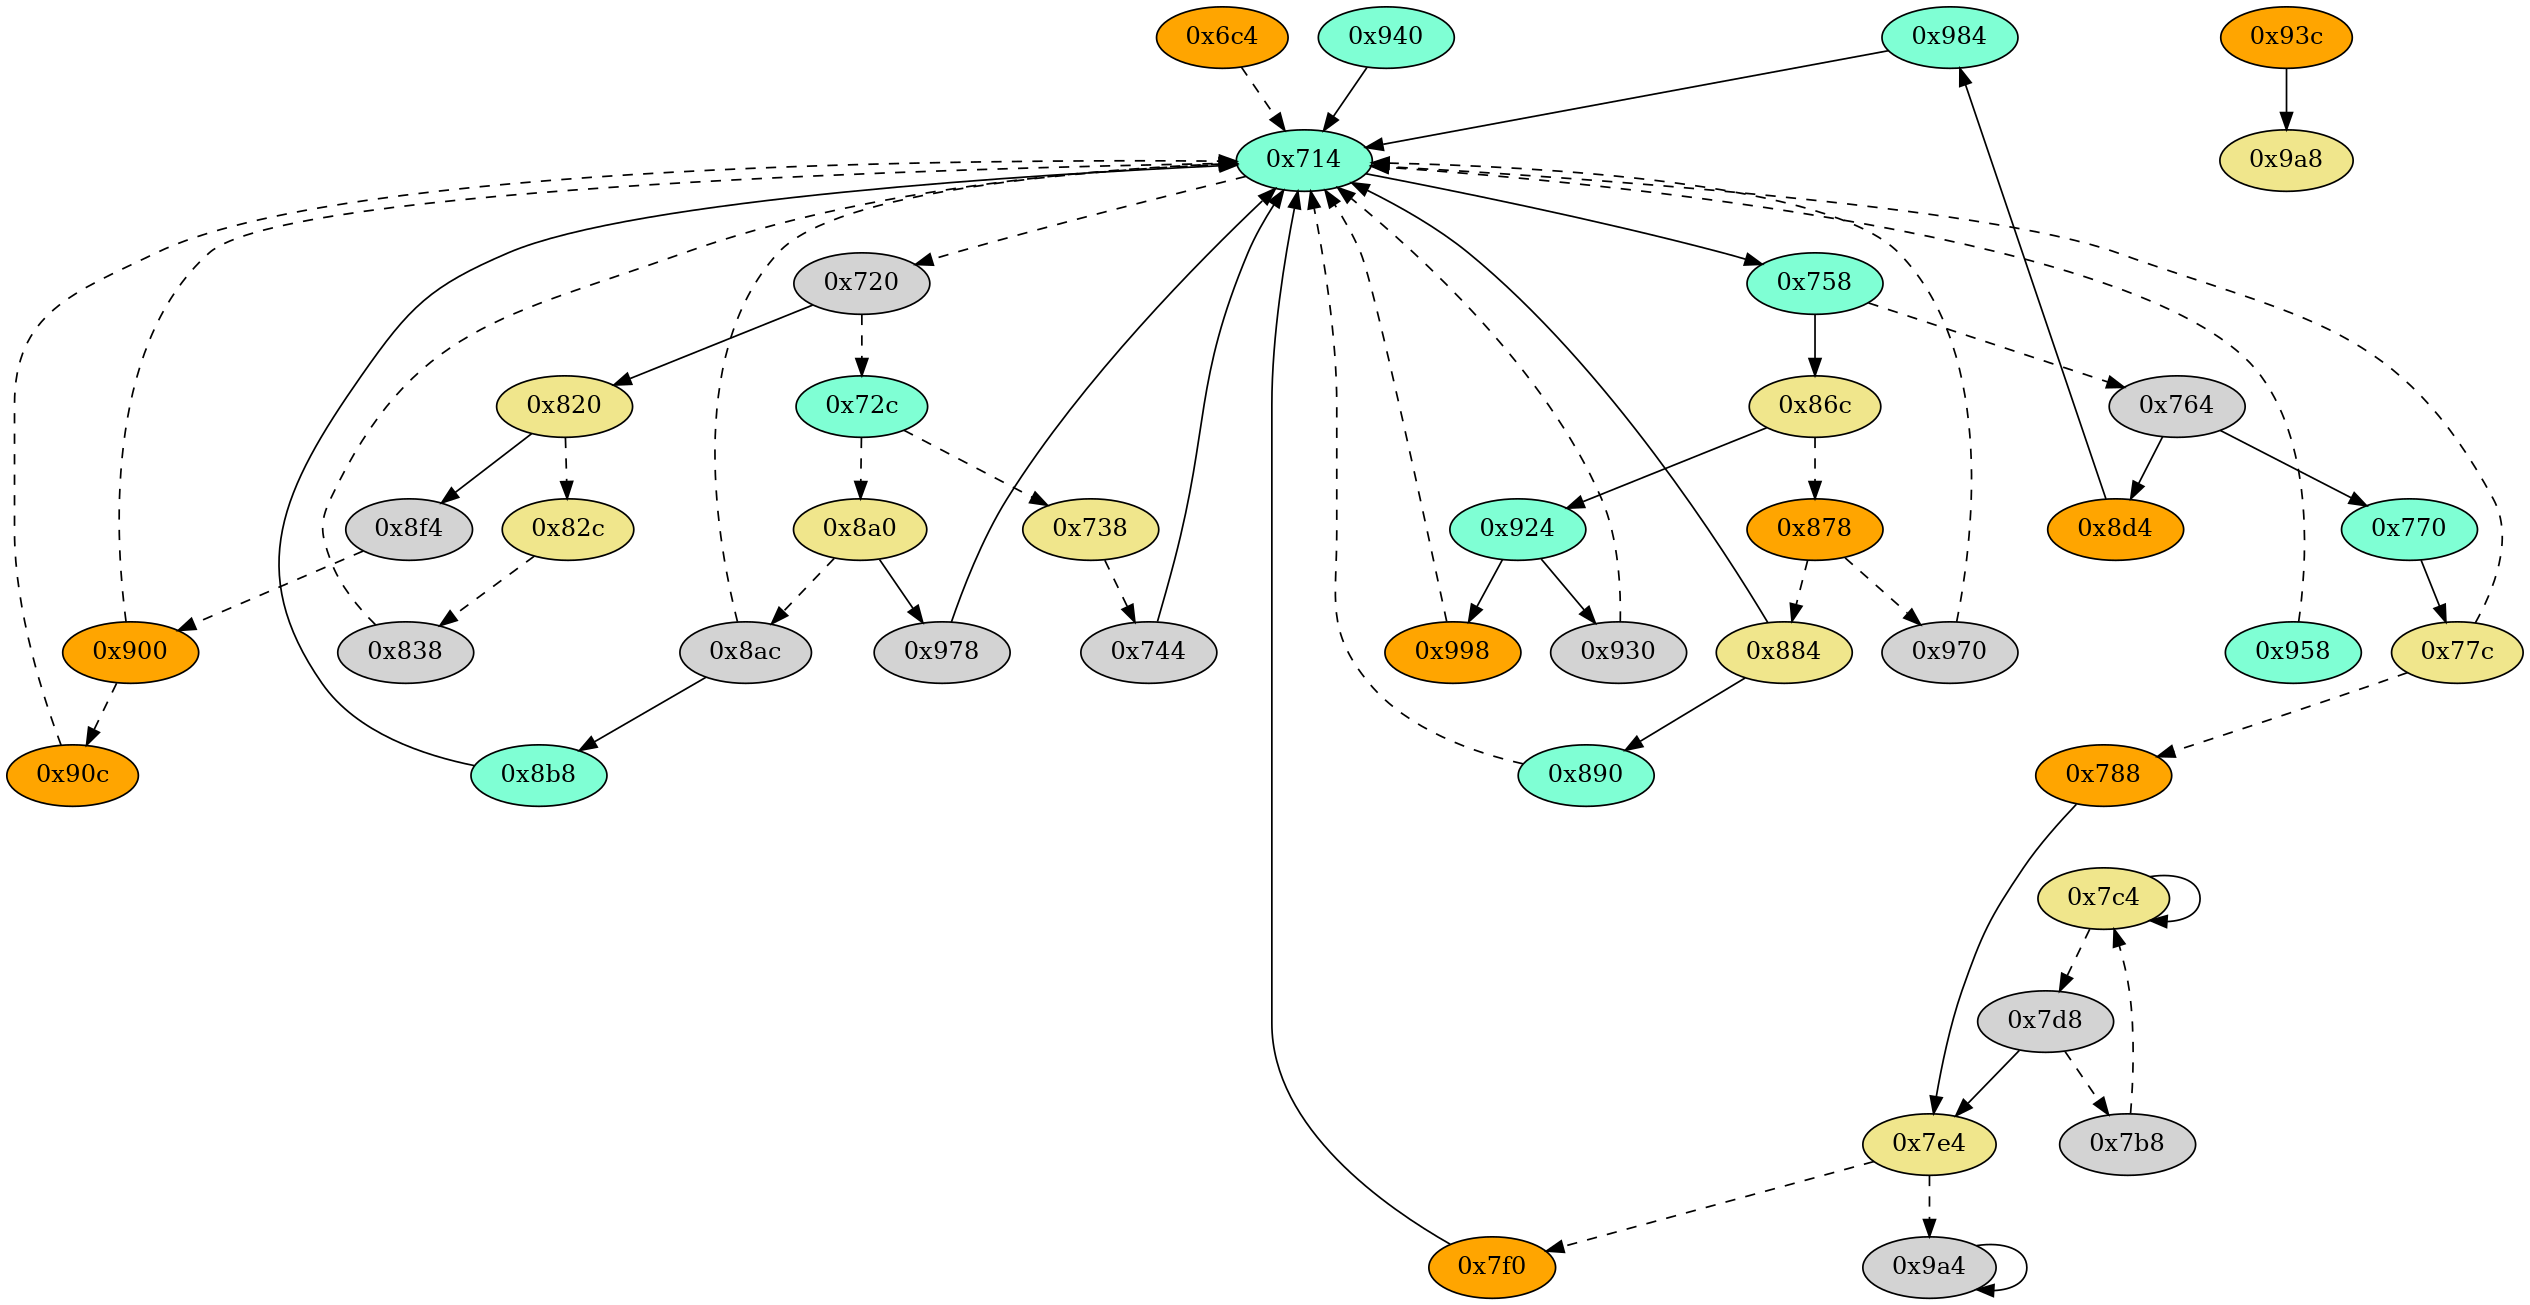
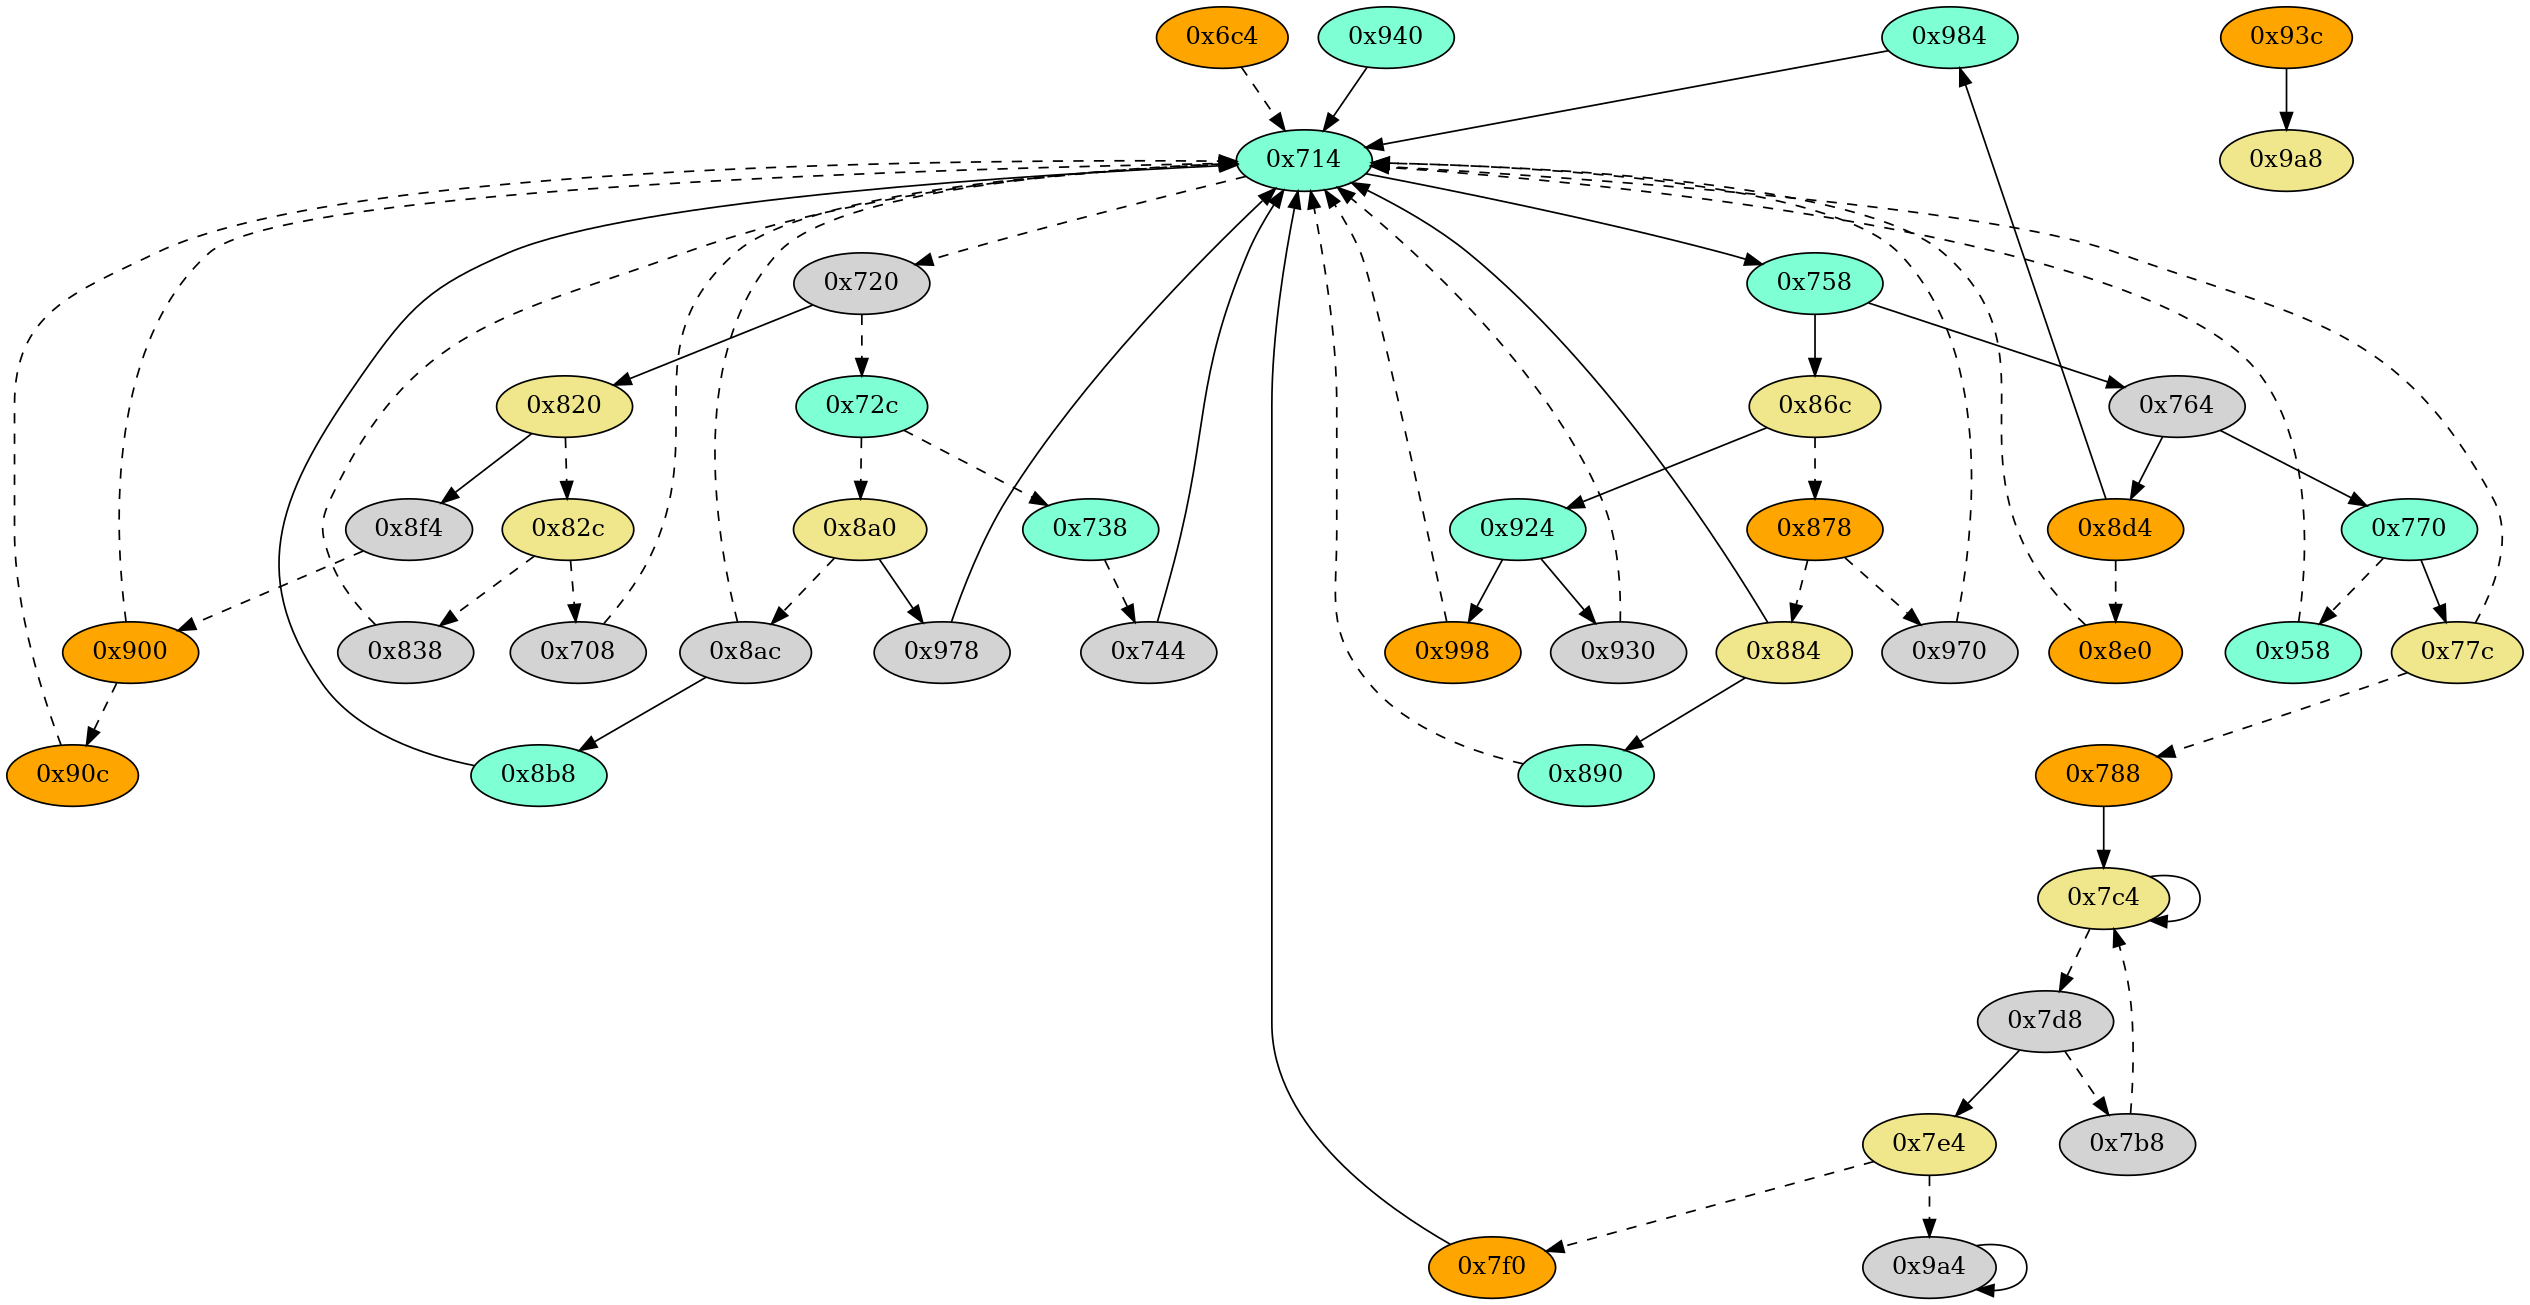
(1988, 342) -> (1982, 340)
(1091, 530) -> (1091, 530)
none -> (2358, 585)
none -> (578, 653)
none -> (2116, 653)
(1982, 939) -> (2104, 829)
